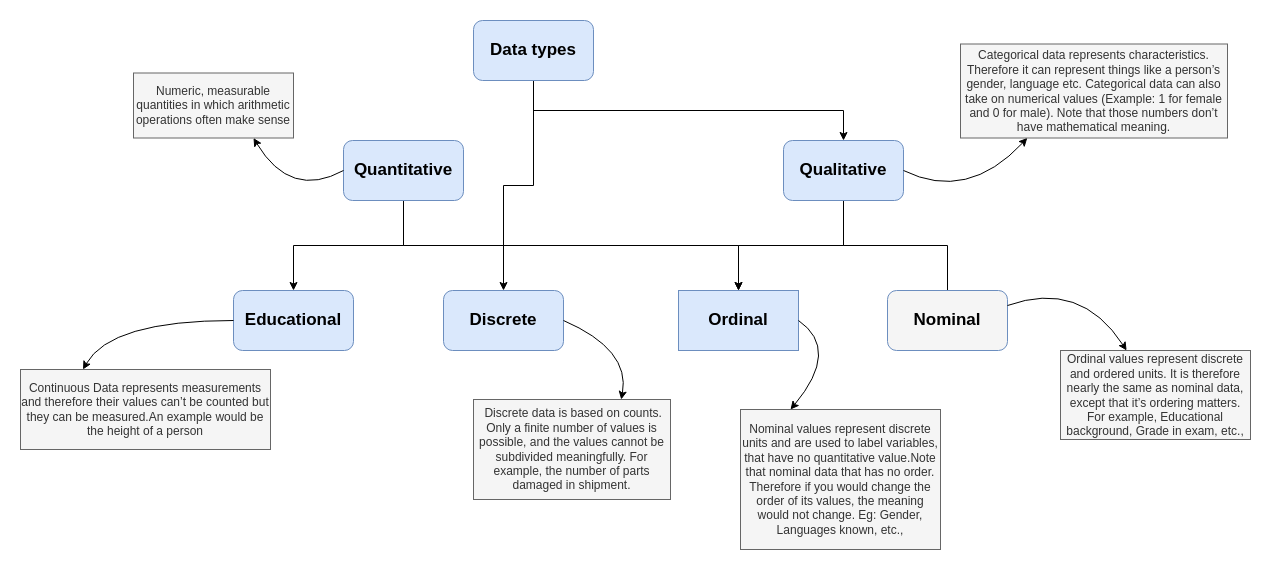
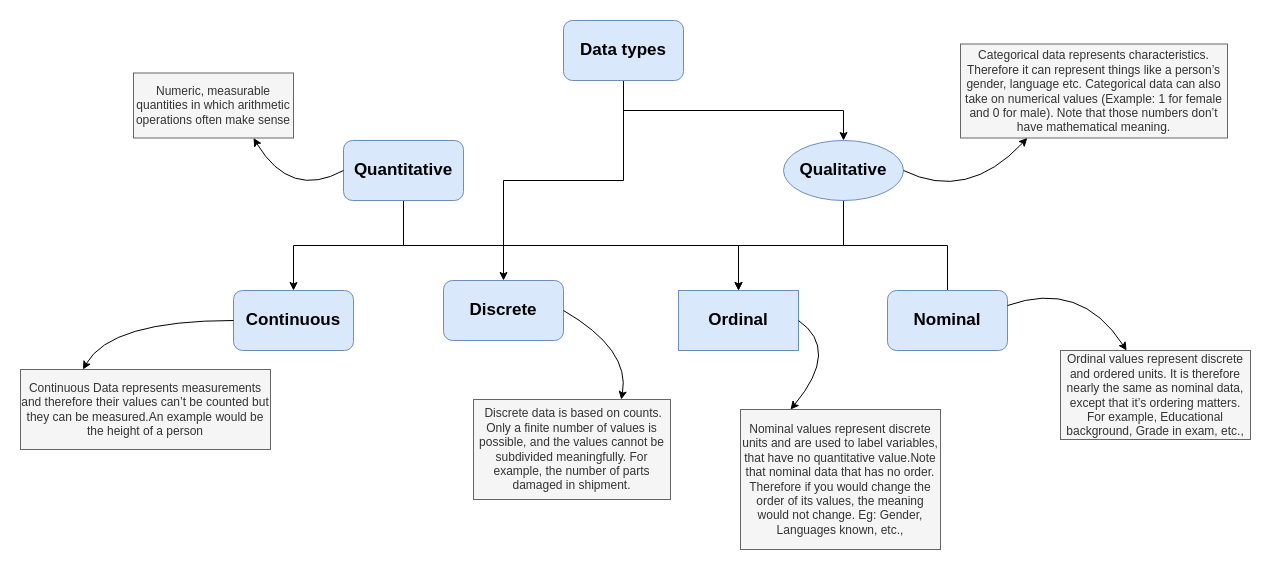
(534, 51) -> (624, 51)
(844, 171) -> (844, 171)
(294, 321) -> (294, 321)
(504, 321) -> (504, 311)
(948, 321) -> (948, 321)
